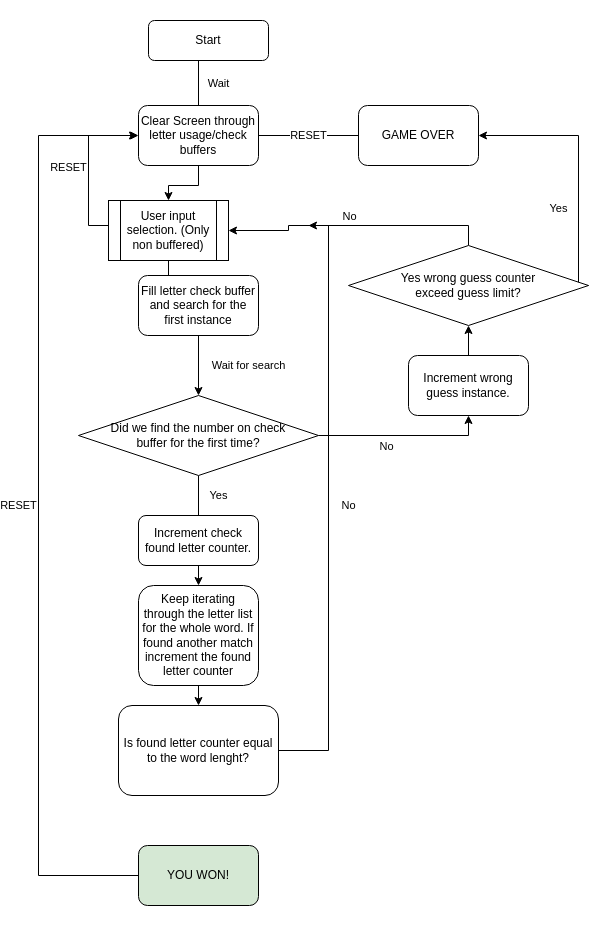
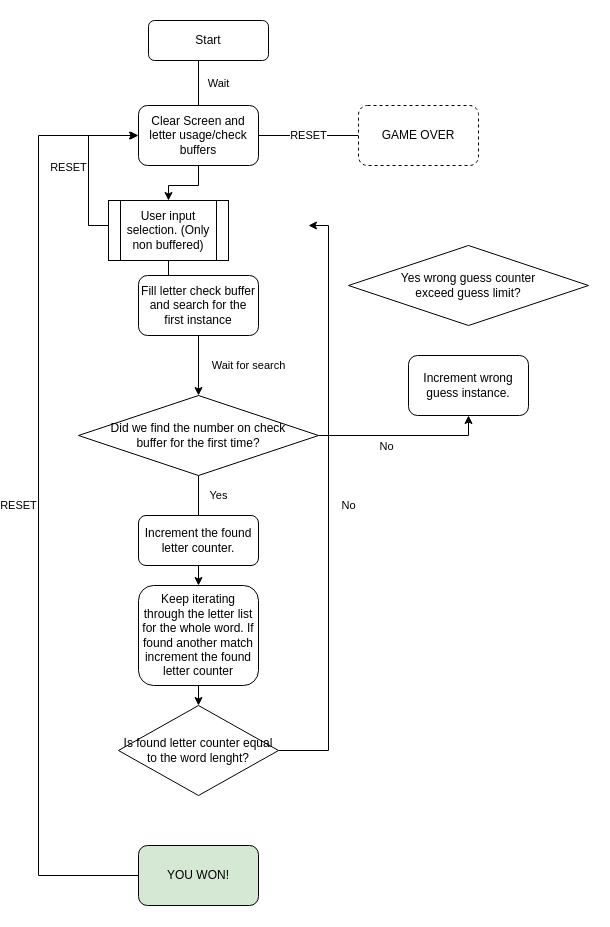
(199, 136) -> (199, 136)
(419, 136) -> (419, 136)
(579, 163) -> none
(410, 226) -> none
(469, 337) -> none
(199, 541) -> (199, 541)
(199, 751) -> (199, 751)
